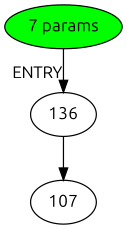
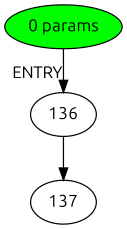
(63, 27) -> (63, 27)
(63, 202) -> (63, 202)
